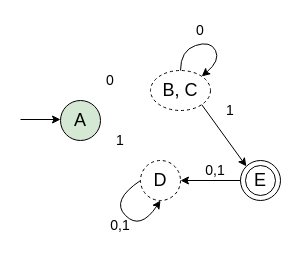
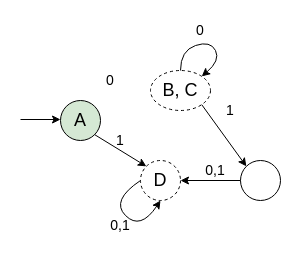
none -> (118, 149)
(261, 181) -> none
